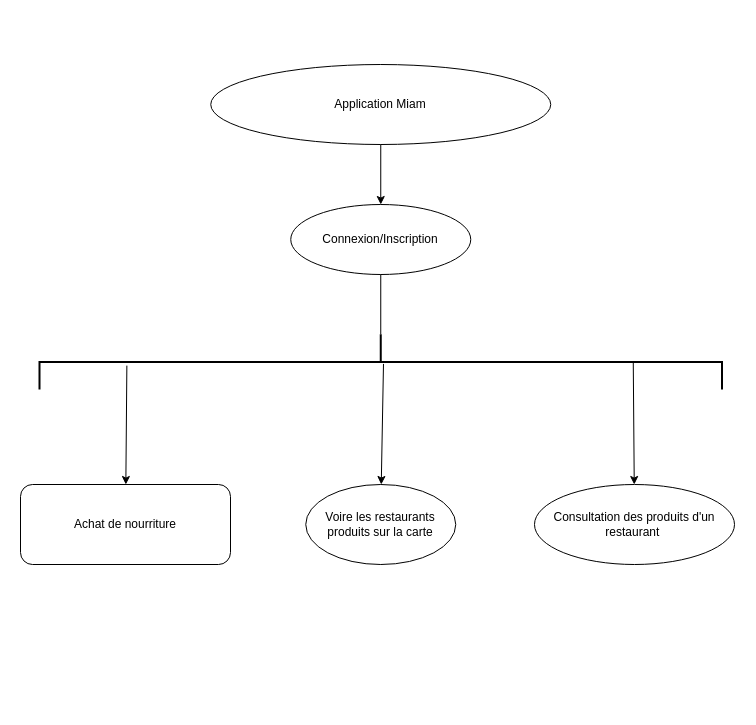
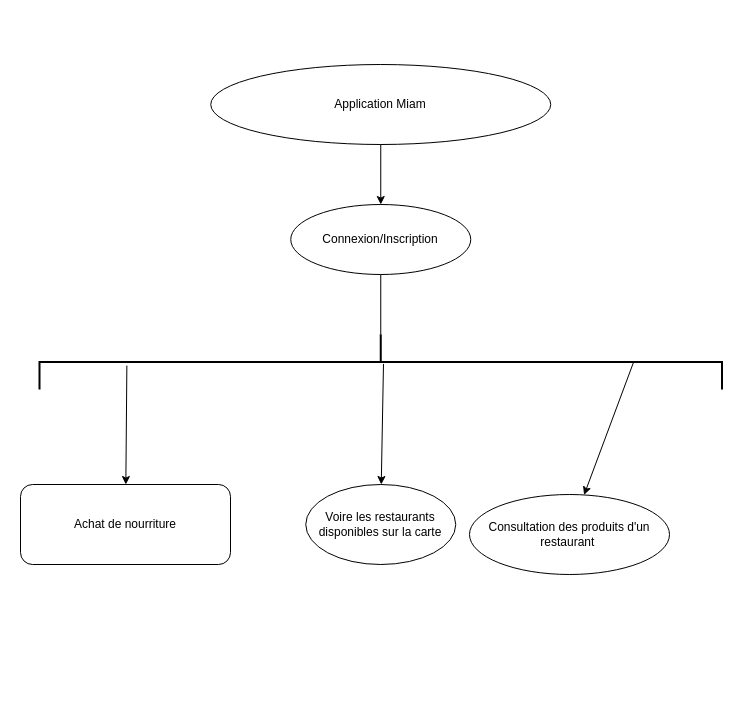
(381, 525) -> (381, 525)
(635, 525) -> (570, 535)
